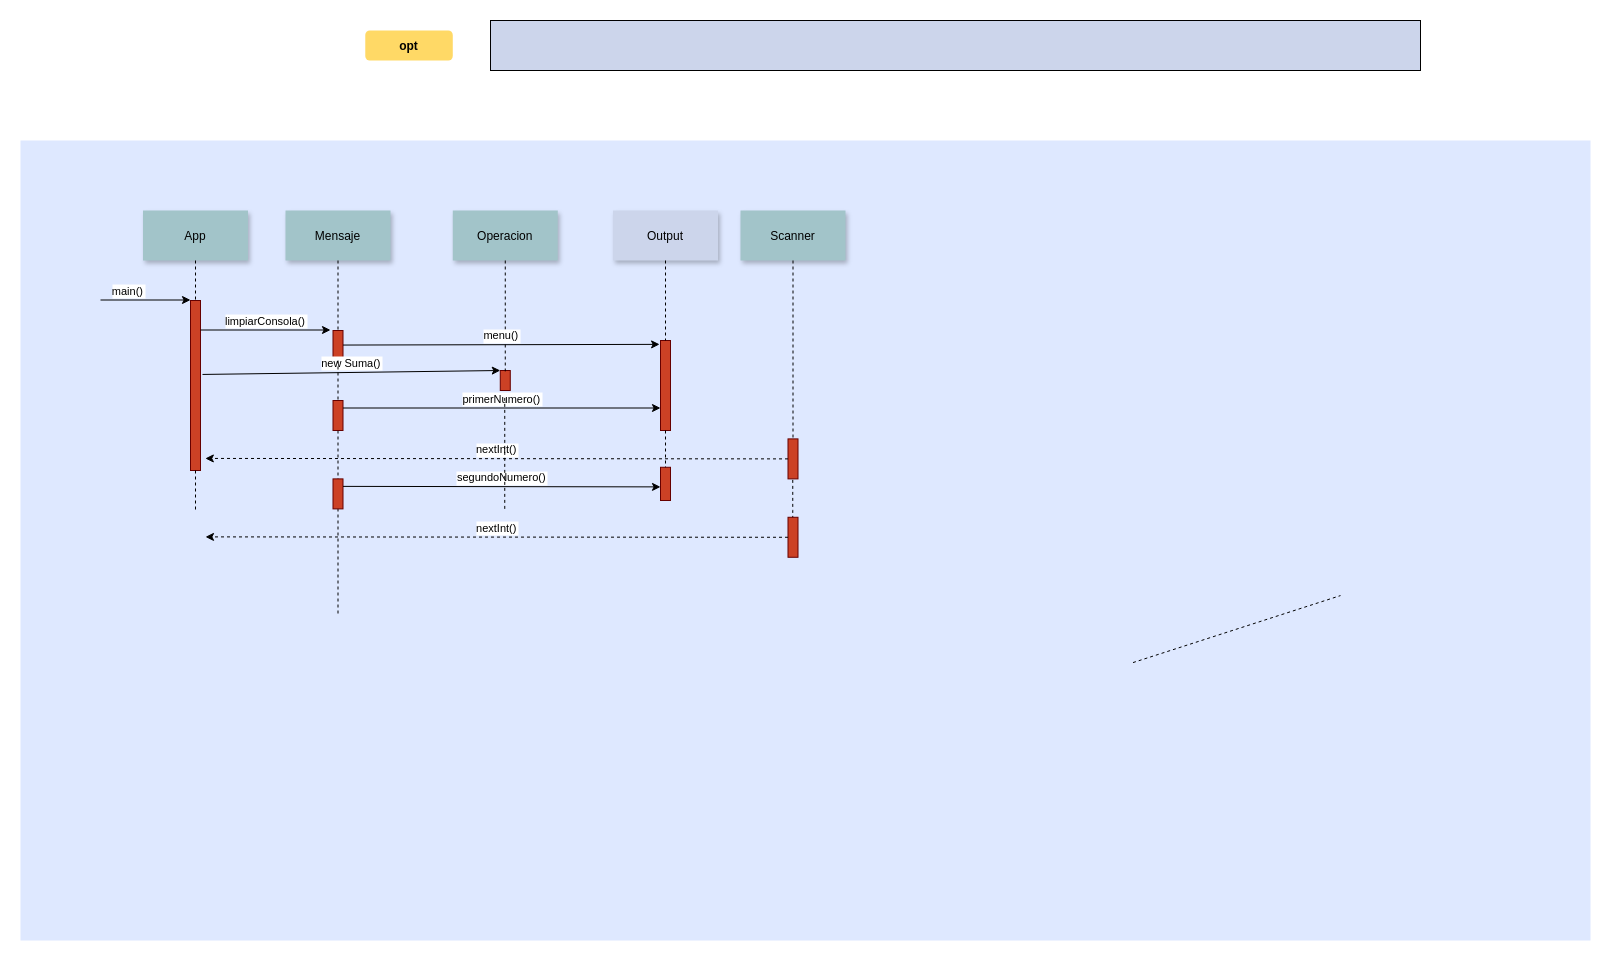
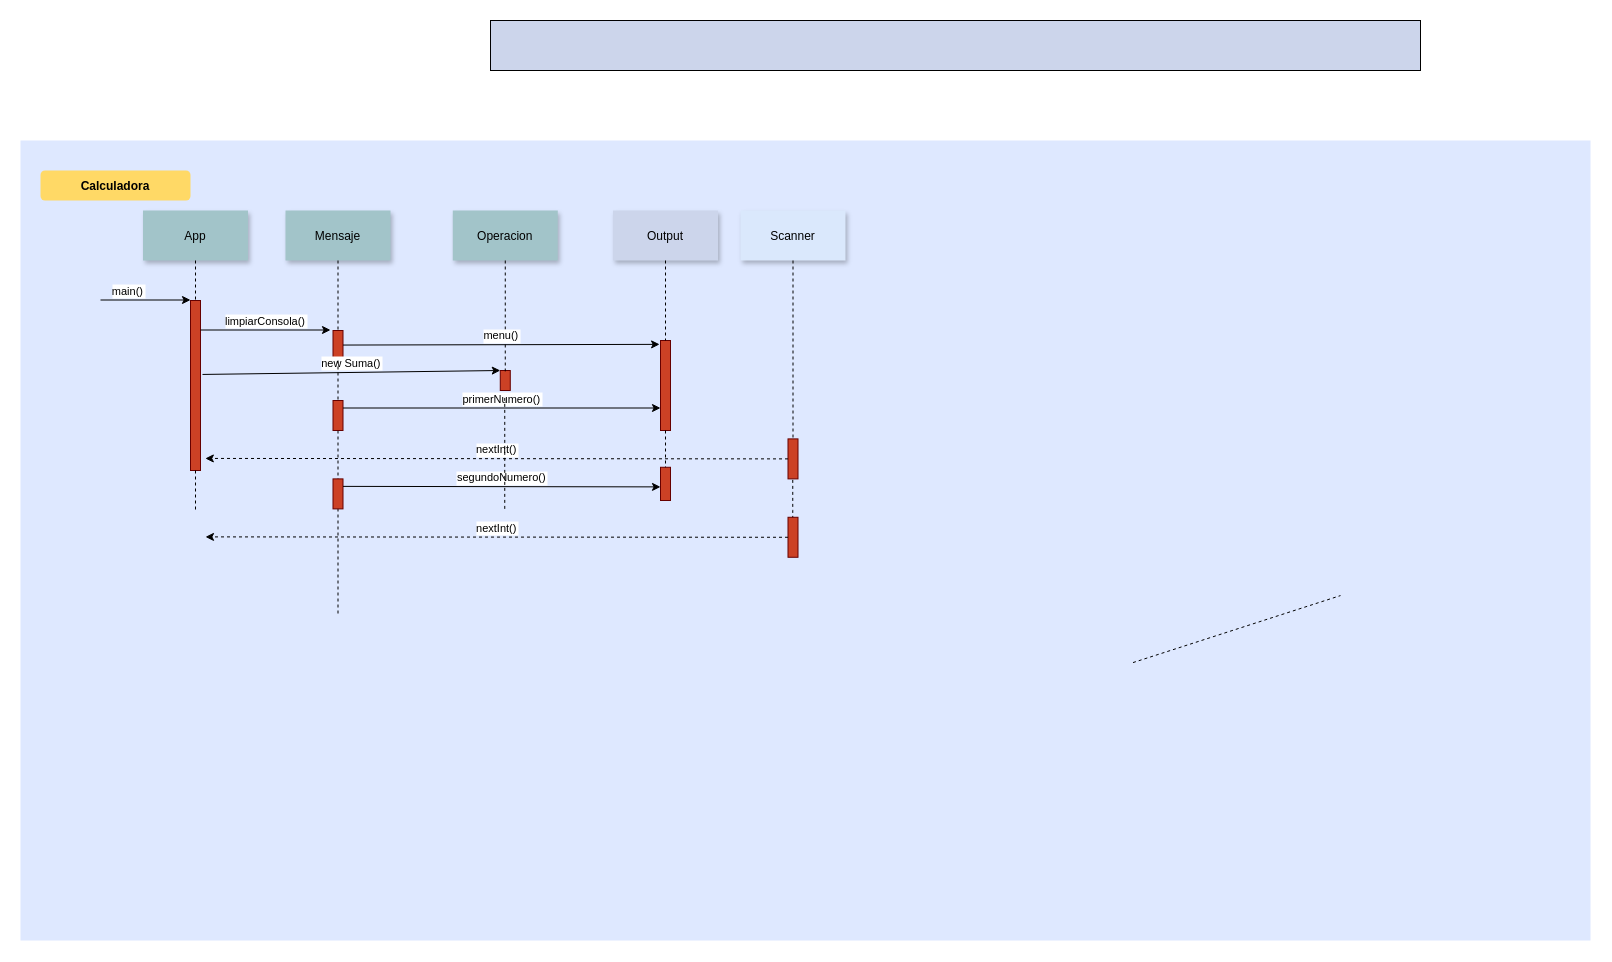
(409, 46) -> none
none -> (116, 186)
(793, 236) -> (793, 236)
